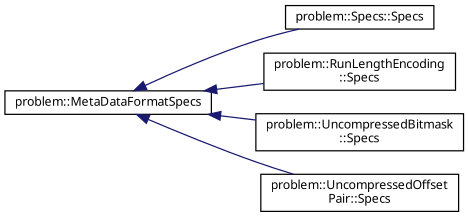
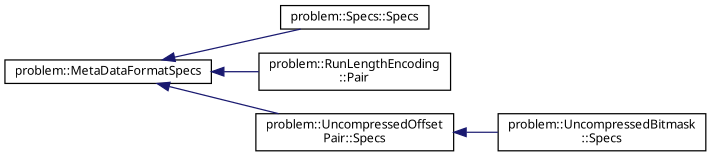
(360, 72) -> (355, 72)
(238, 118) -> (482, 132)
